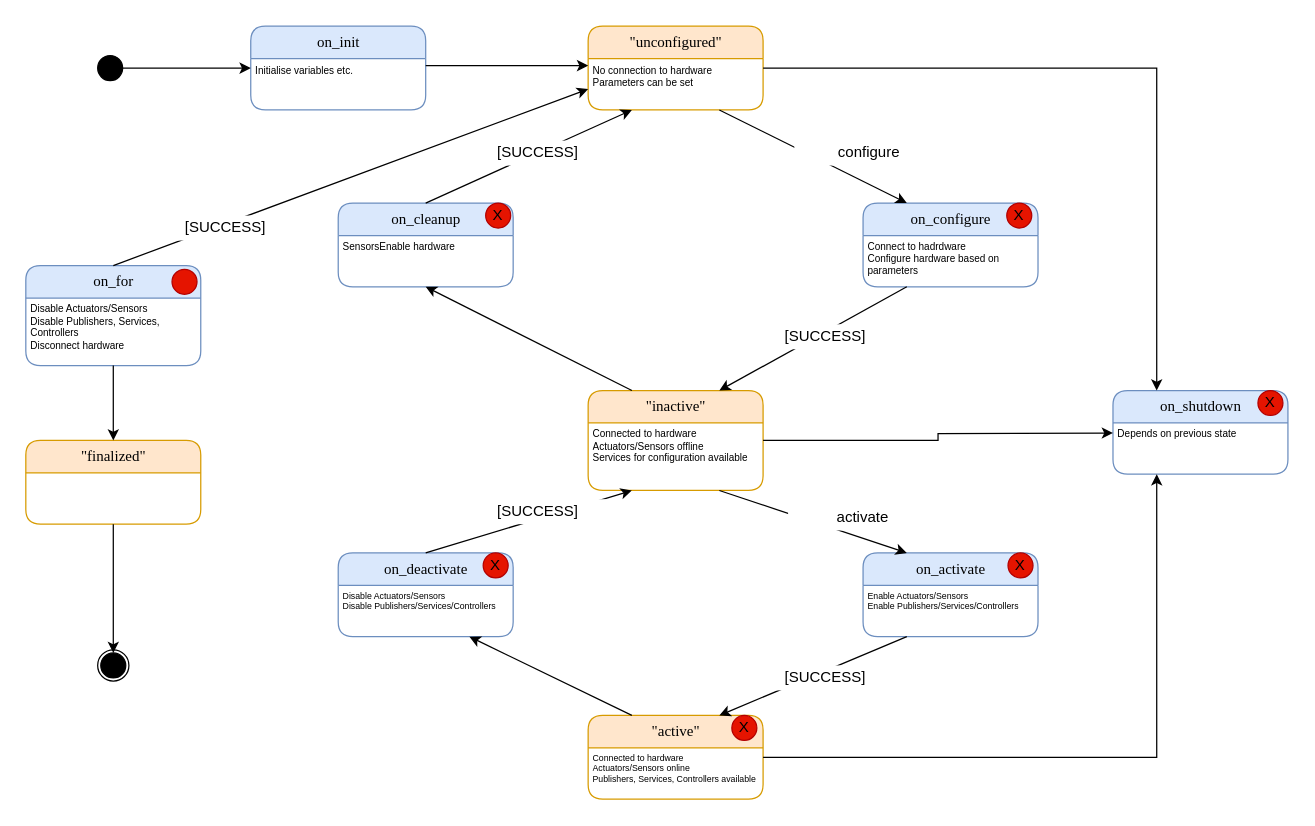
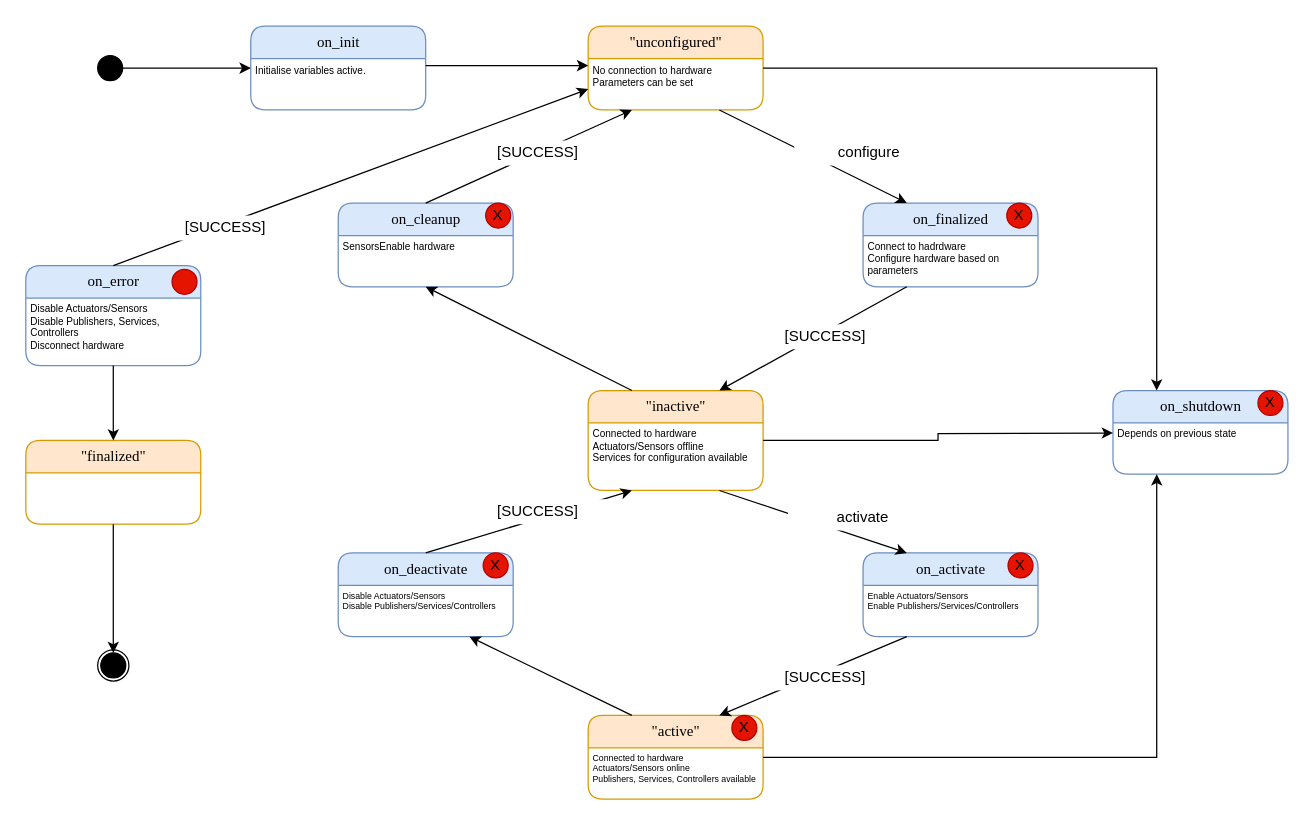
(314, 72) -> (321, 72)
(951, 219) -> (951, 219)
(114, 282) -> (114, 282)
